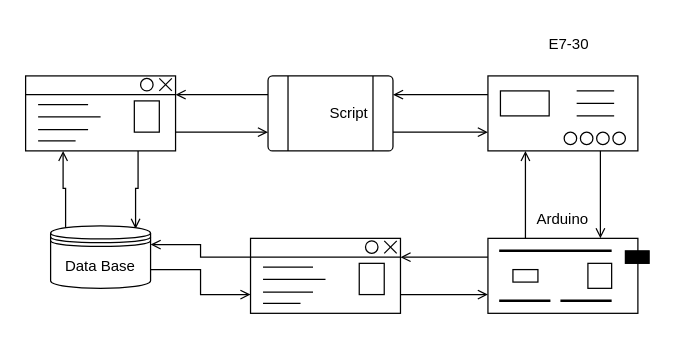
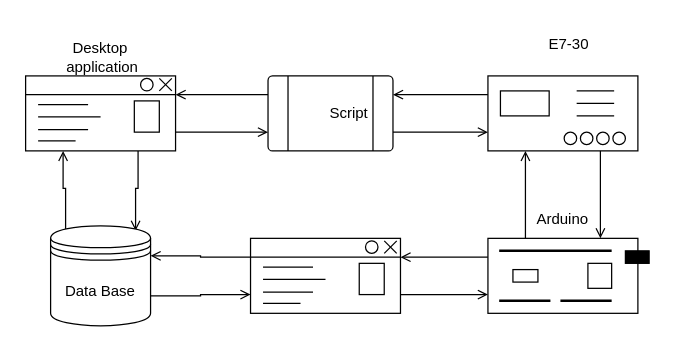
none -> (101, 57)
(101, 257) -> (101, 276)
